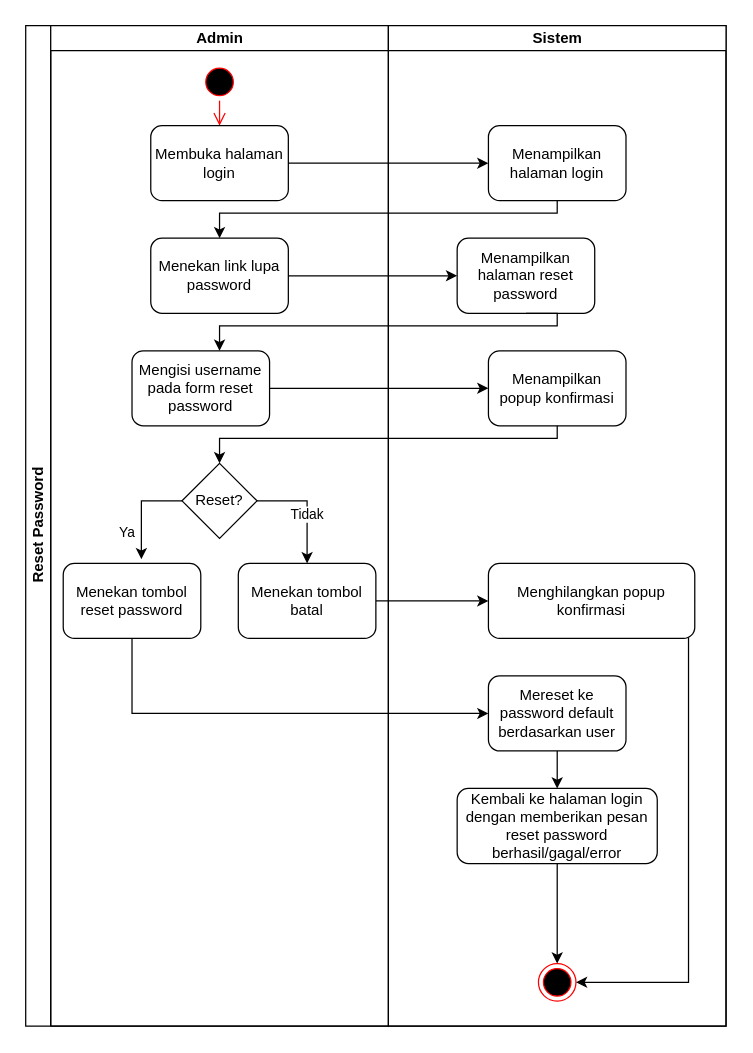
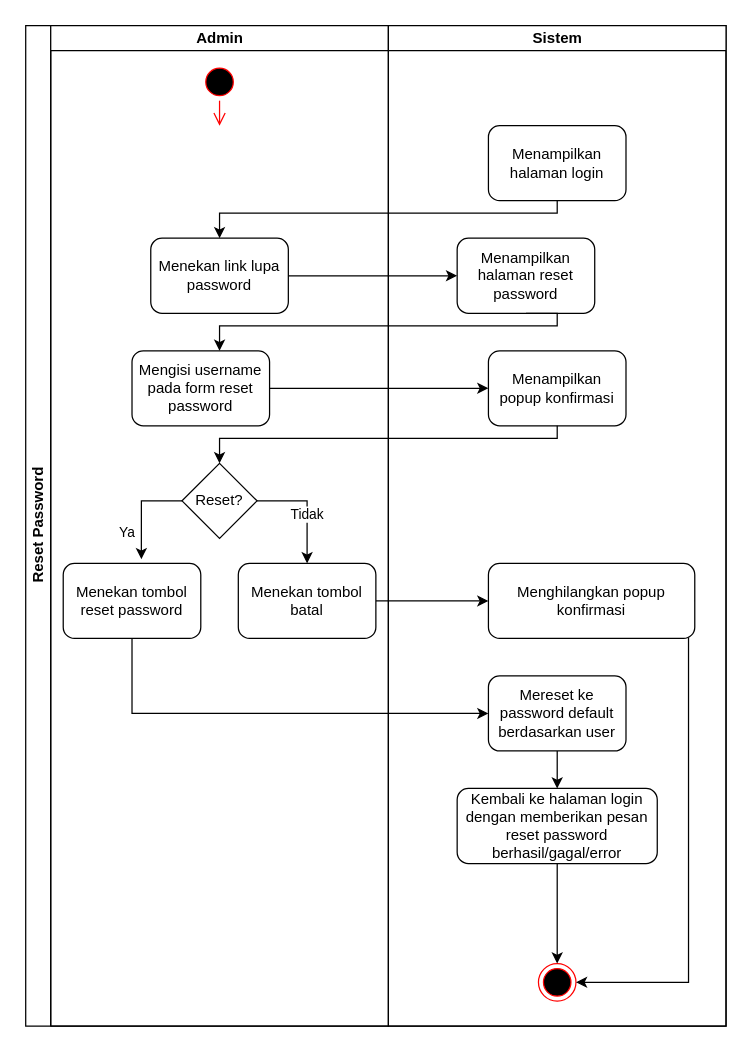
(219, 163) -> none
(384, 163) -> none
